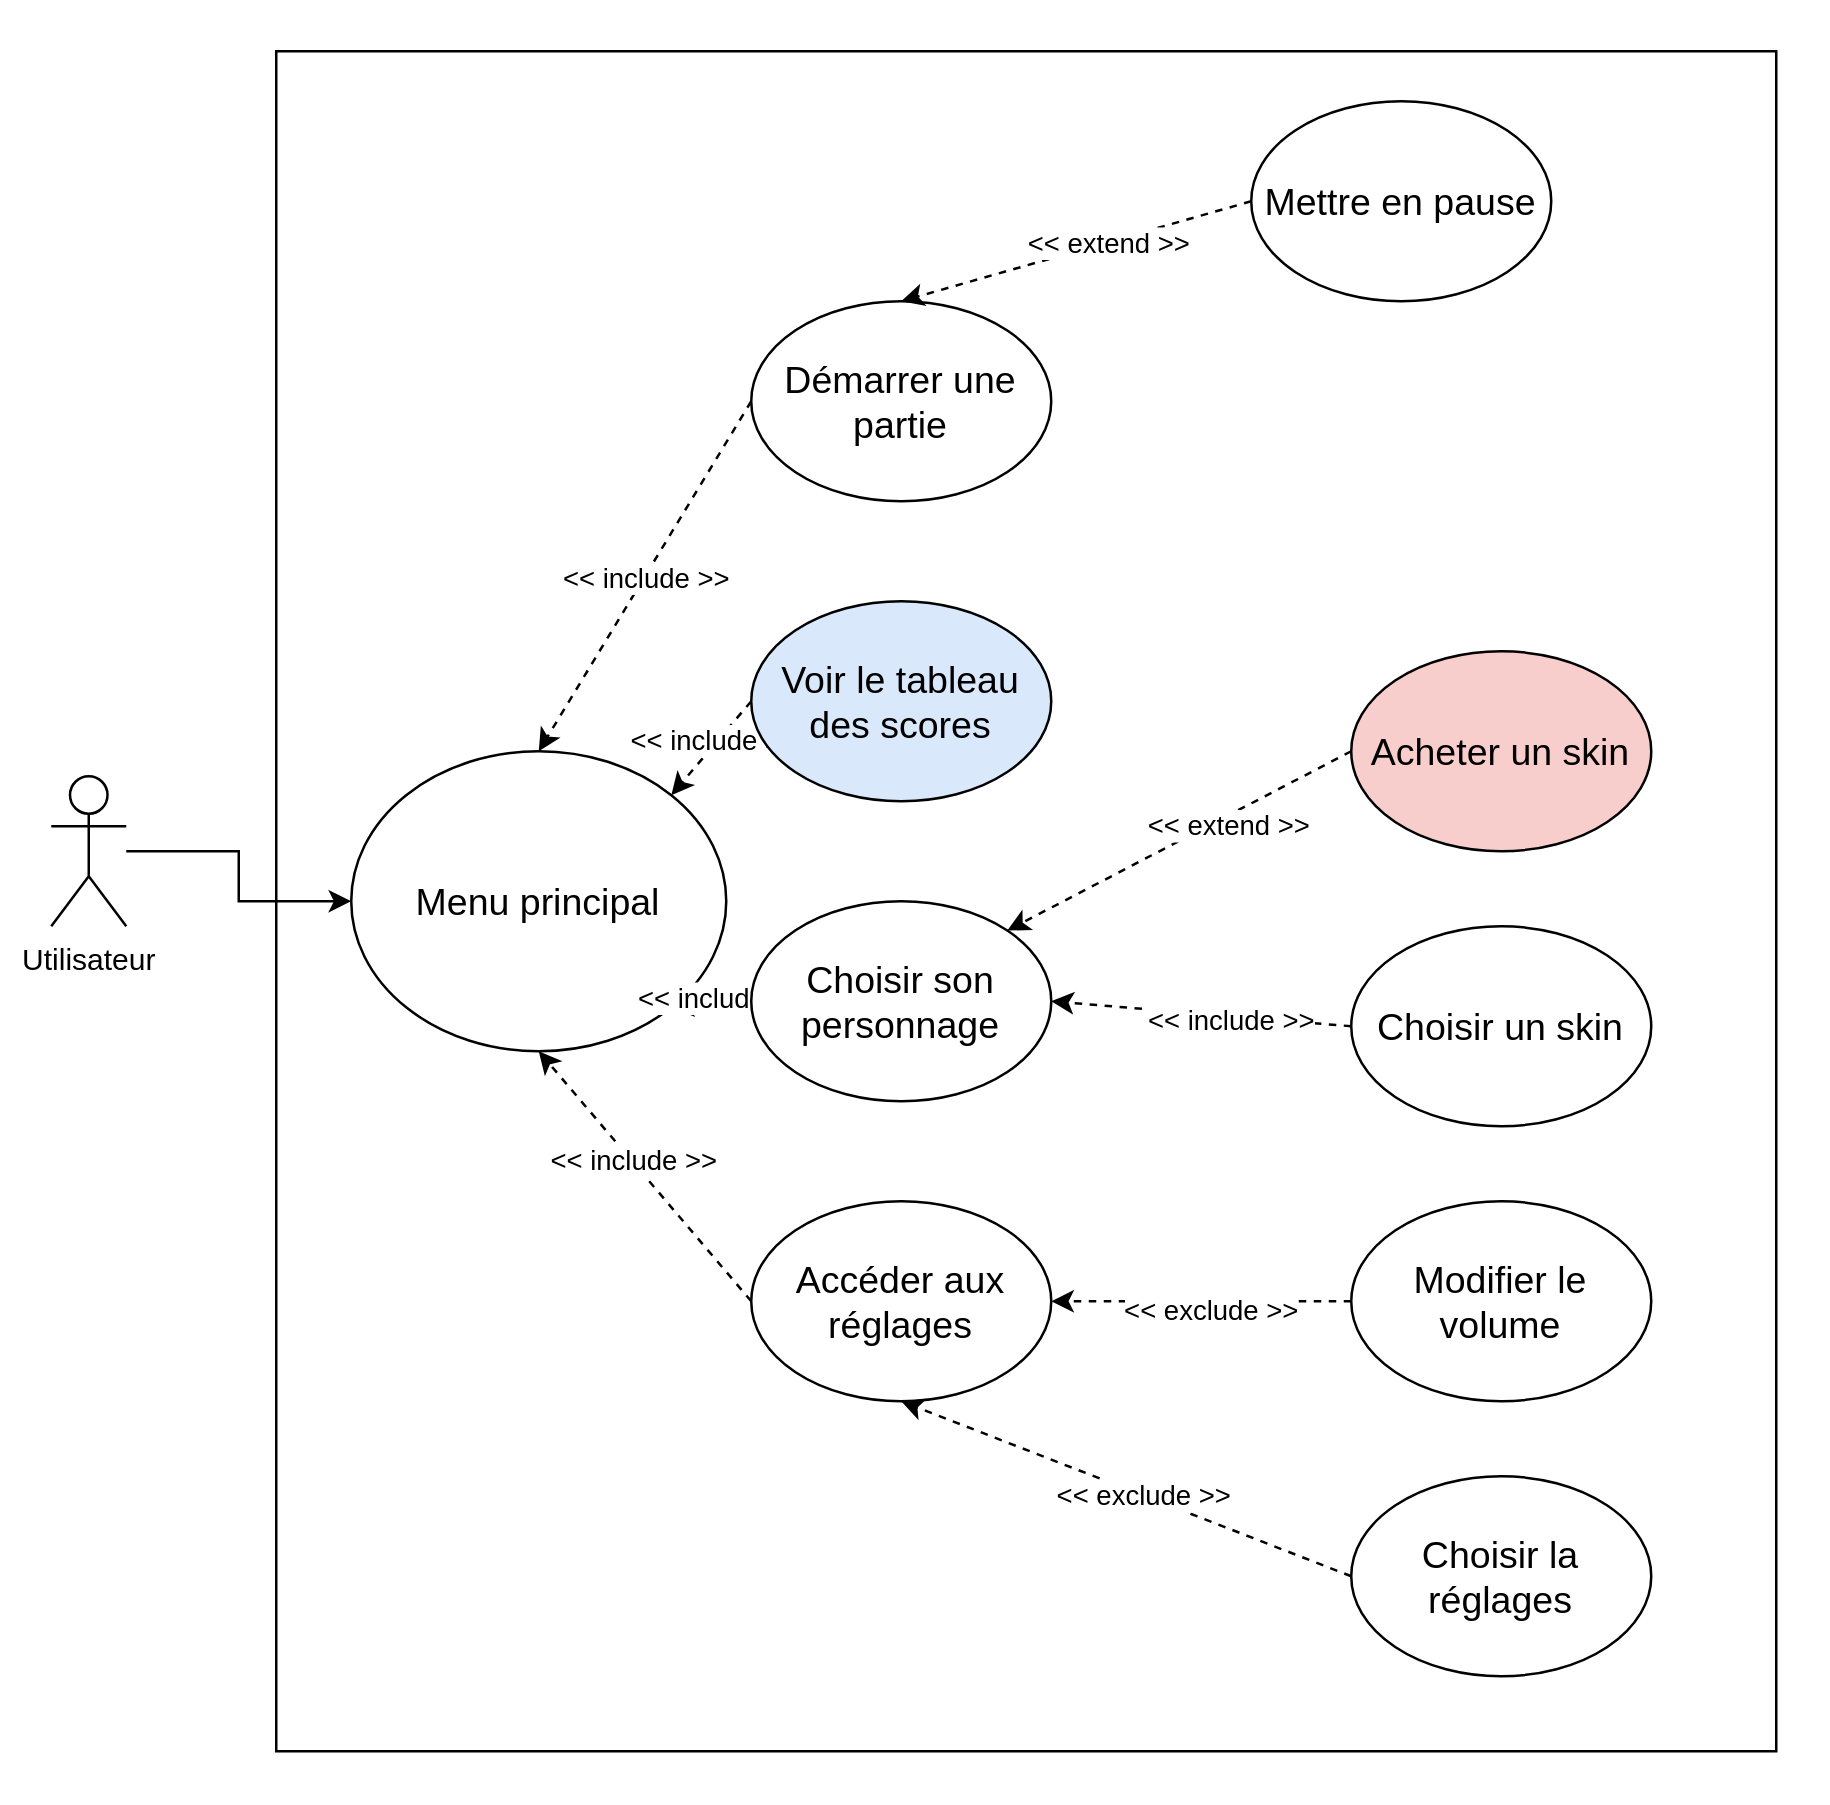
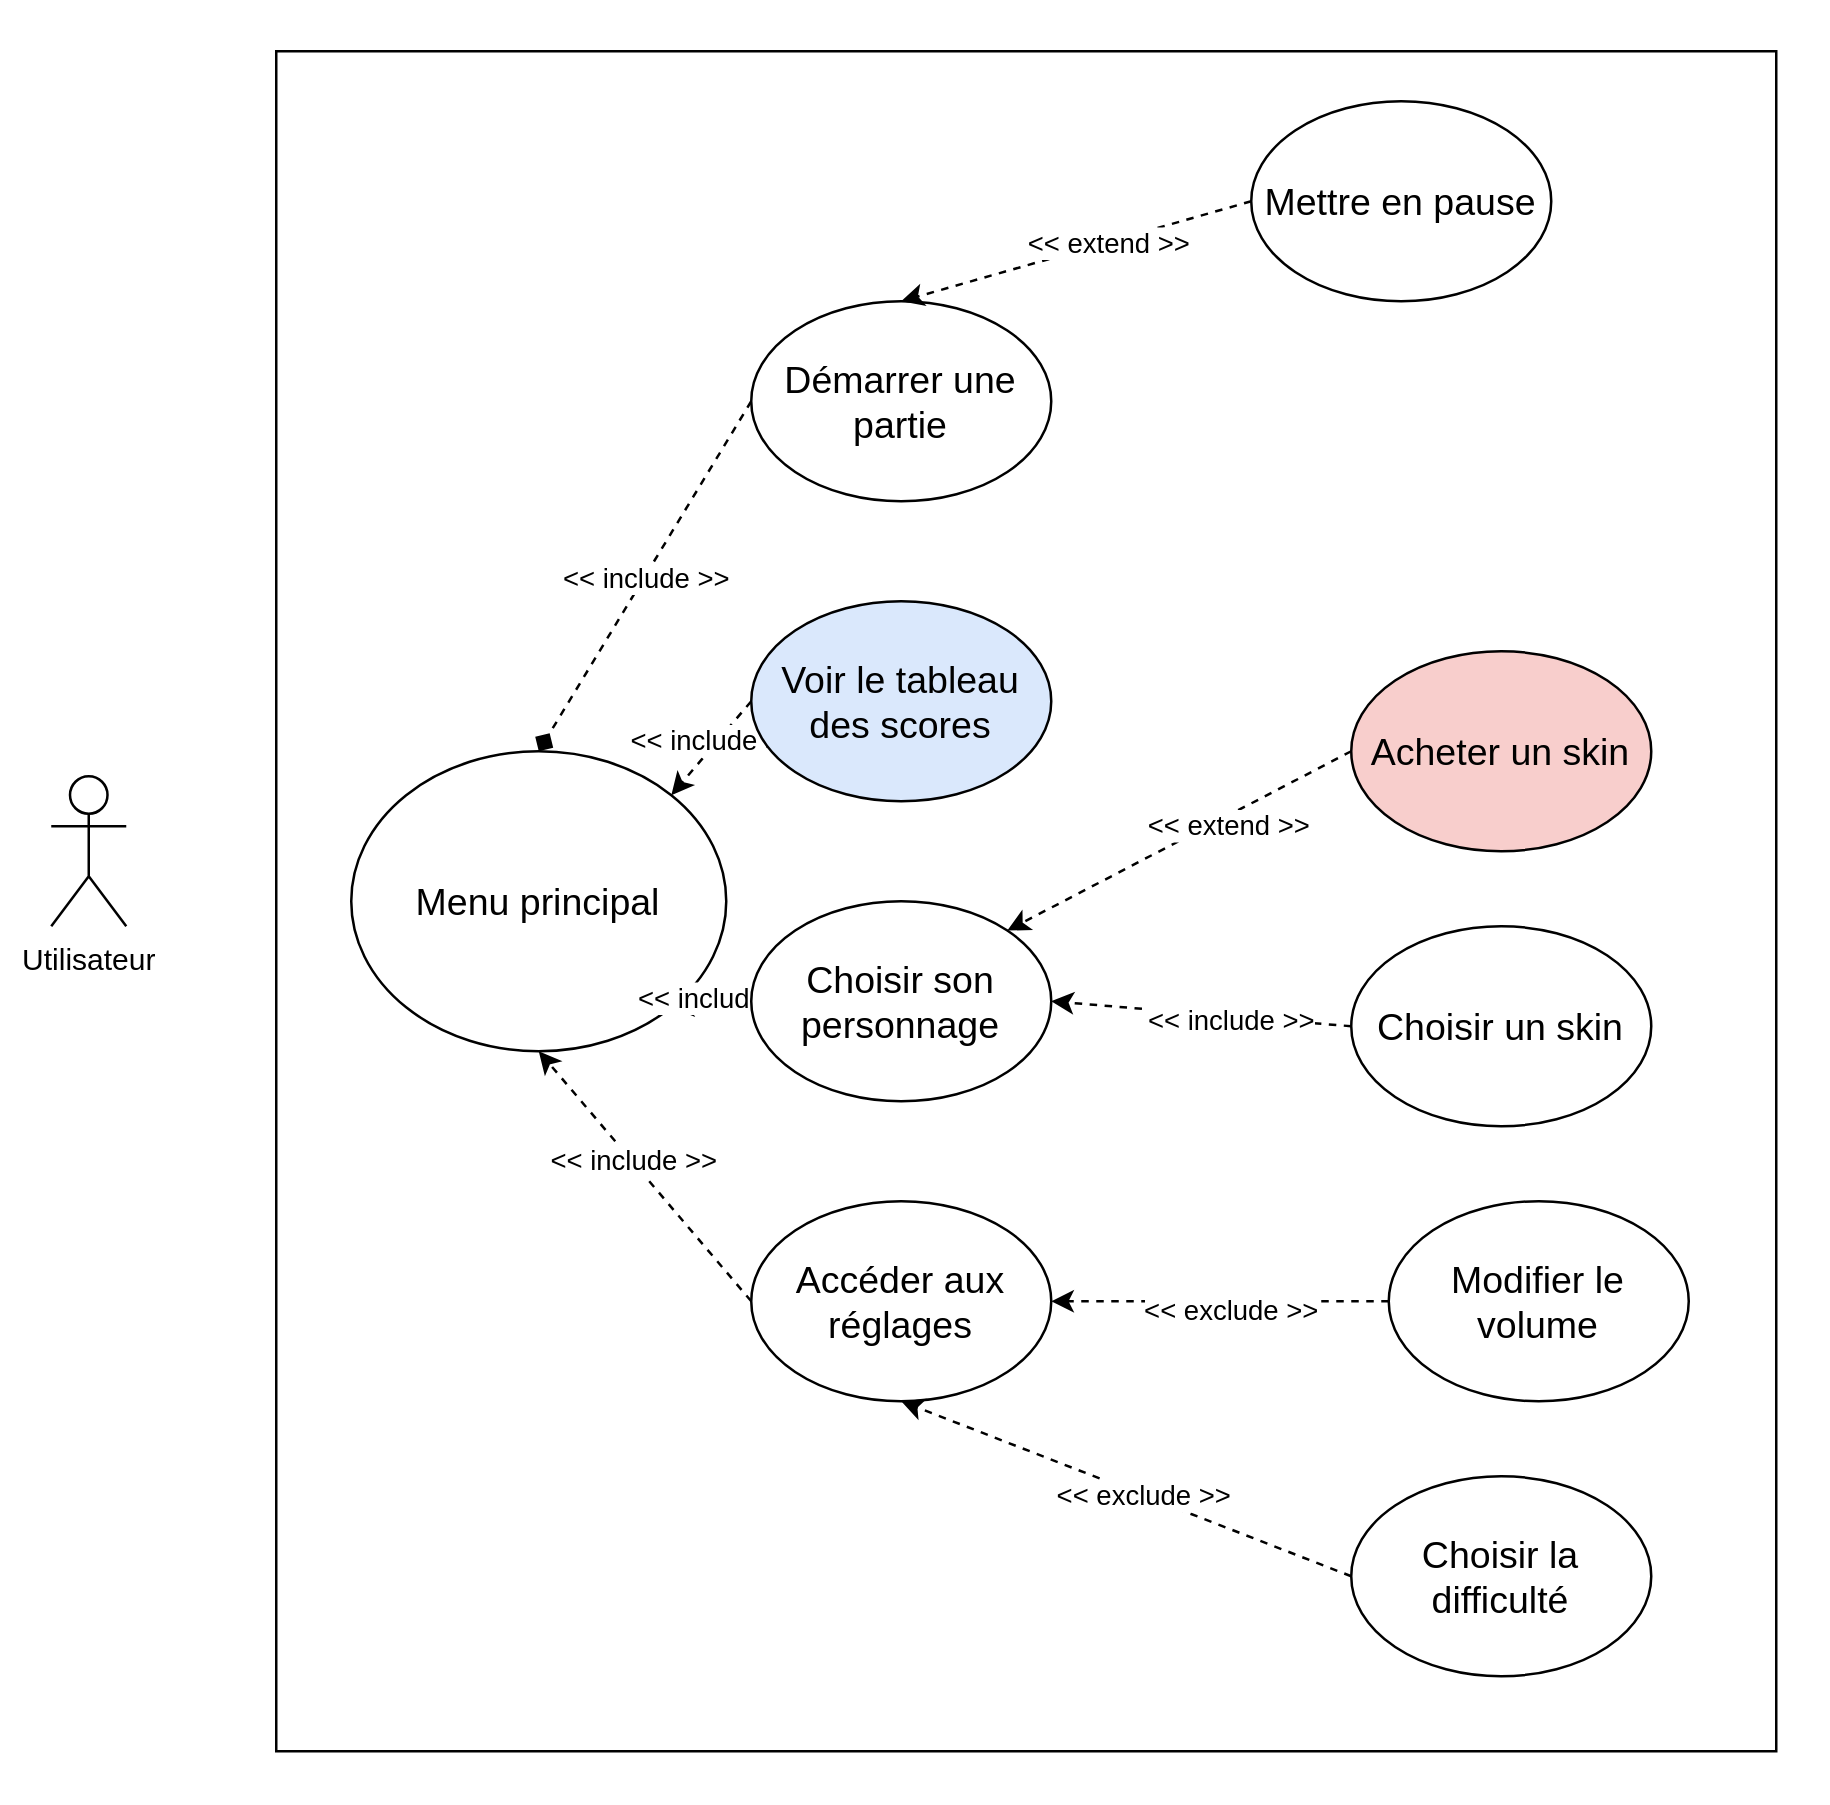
(549, 734) -> (550, 733)
(239, 868) -> none
(1501, 1301) -> (1539, 1301)
(1501, 1576) -> (1501, 1576)
